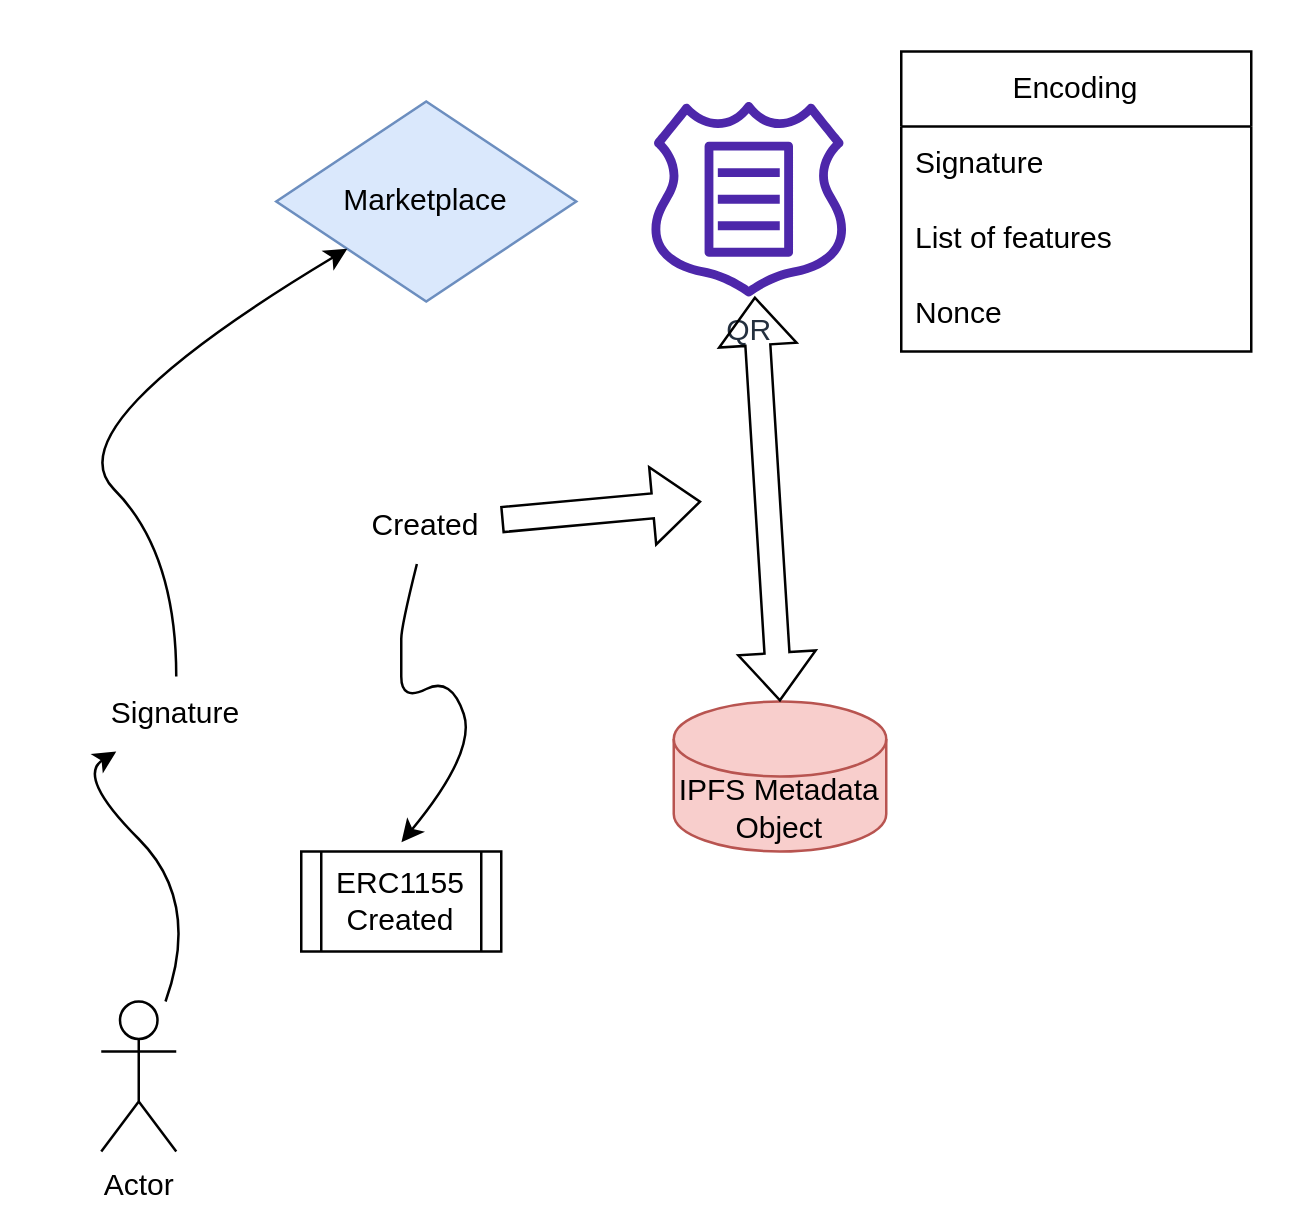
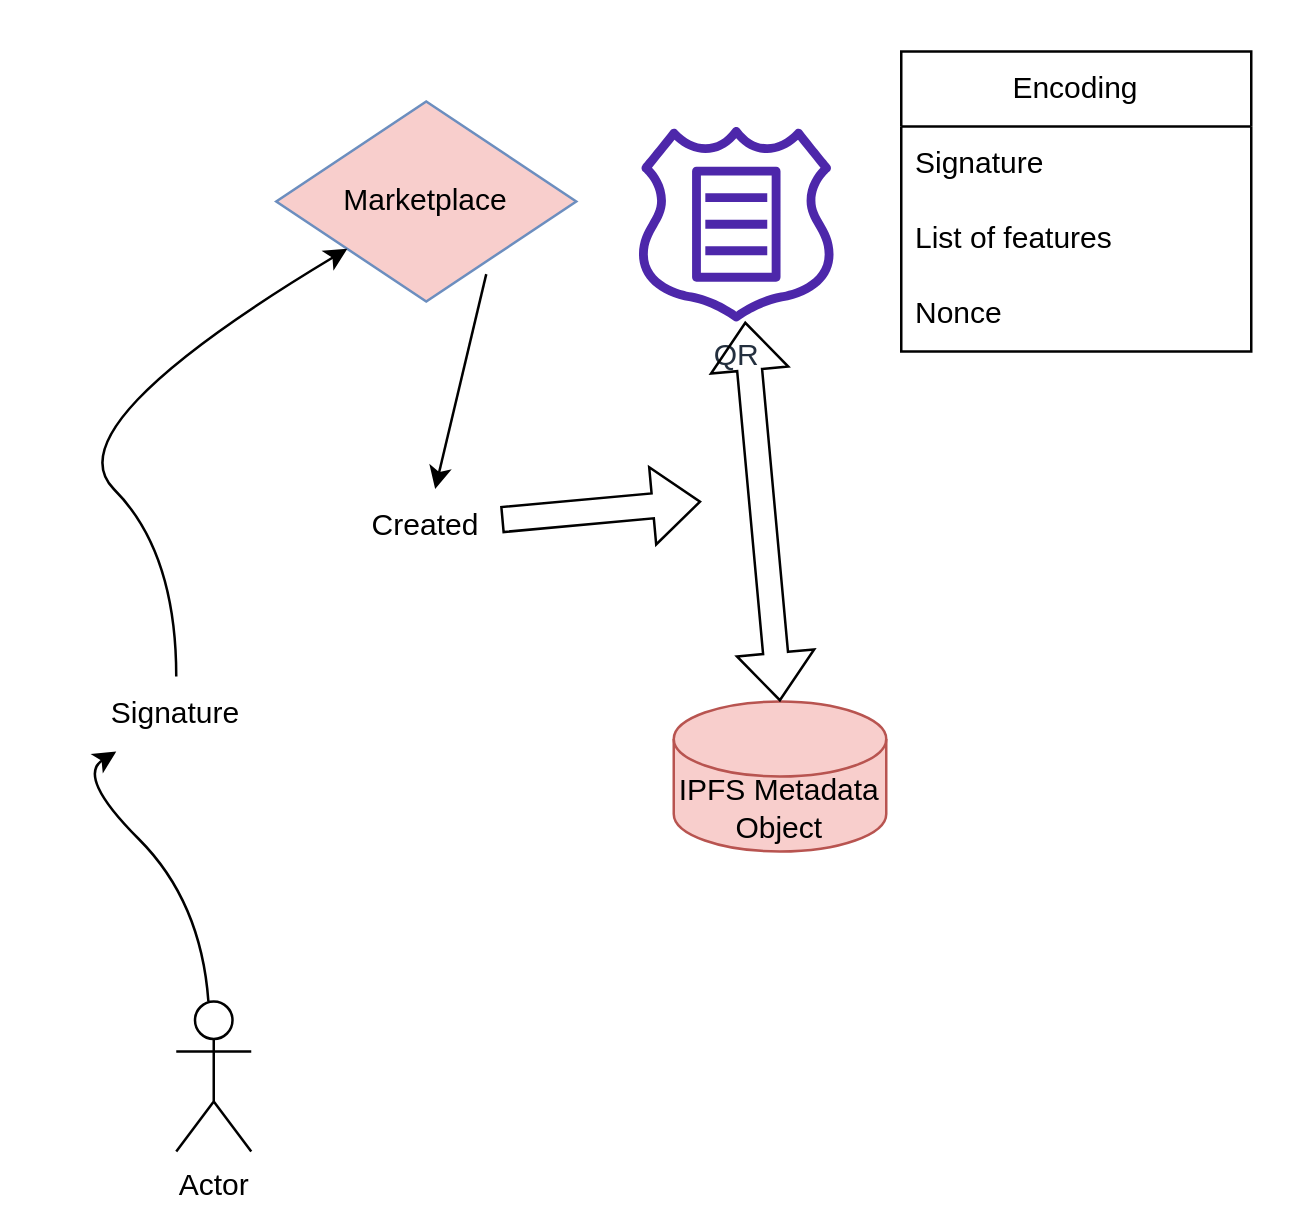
(749, 199) -> (736, 224)
(426, 201) -> (426, 201)
none -> (463, 374)
(445, 687) -> none
(401, 901) -> none
(139, 1076) -> (214, 1076)
